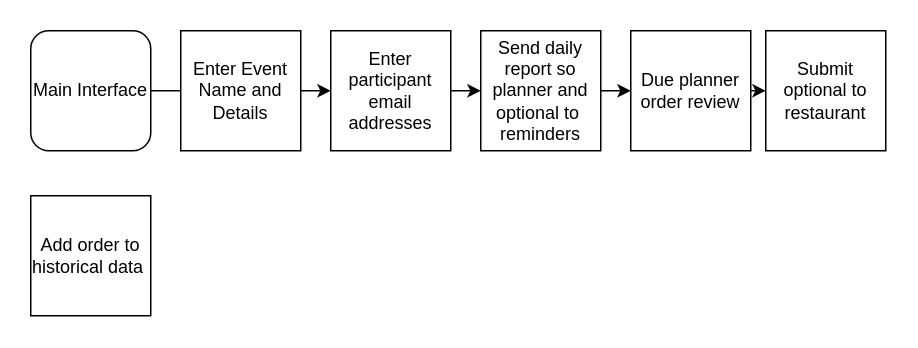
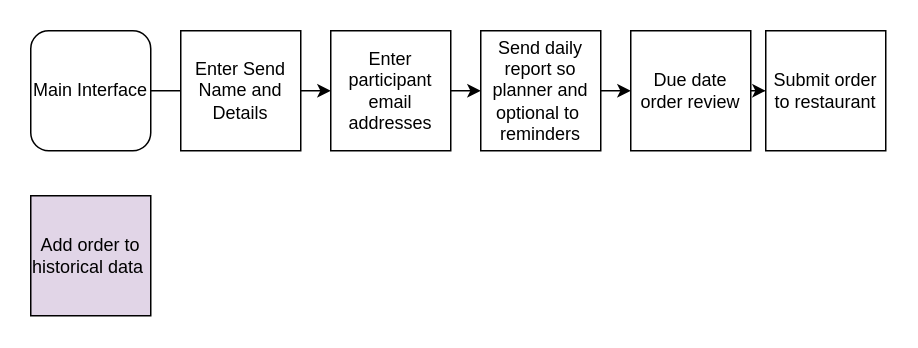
(241, 91) -> (241, 91)
(691, 91) -> (691, 91)
(826, 91) -> (826, 91)
(91, 256) -> (91, 256)
